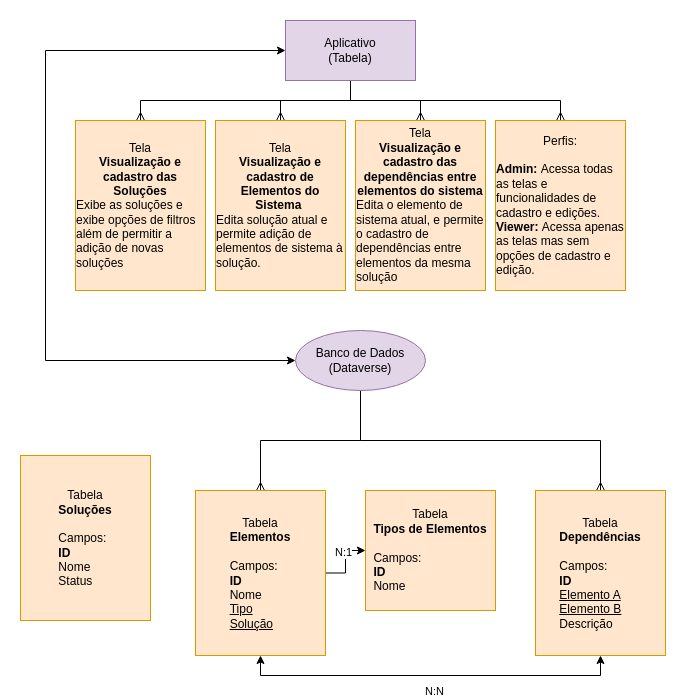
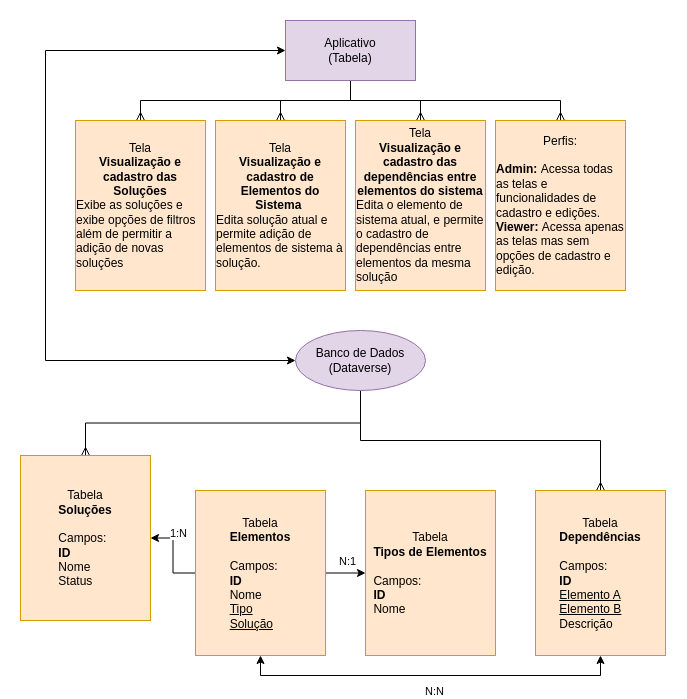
(285, 441) -> (207, 423)
(431, 551) -> (431, 573)
none -> (173, 559)
